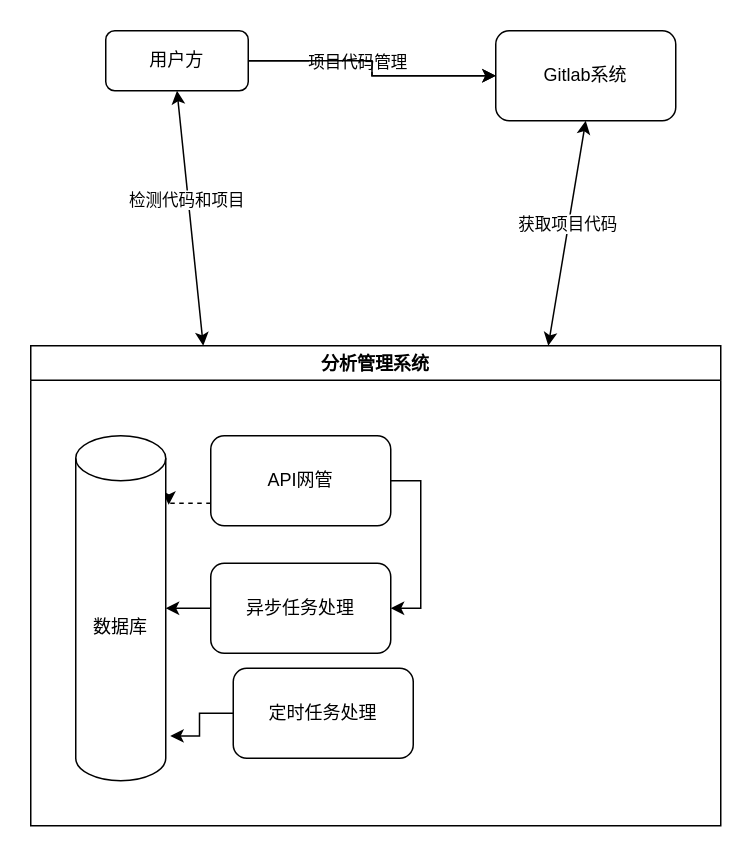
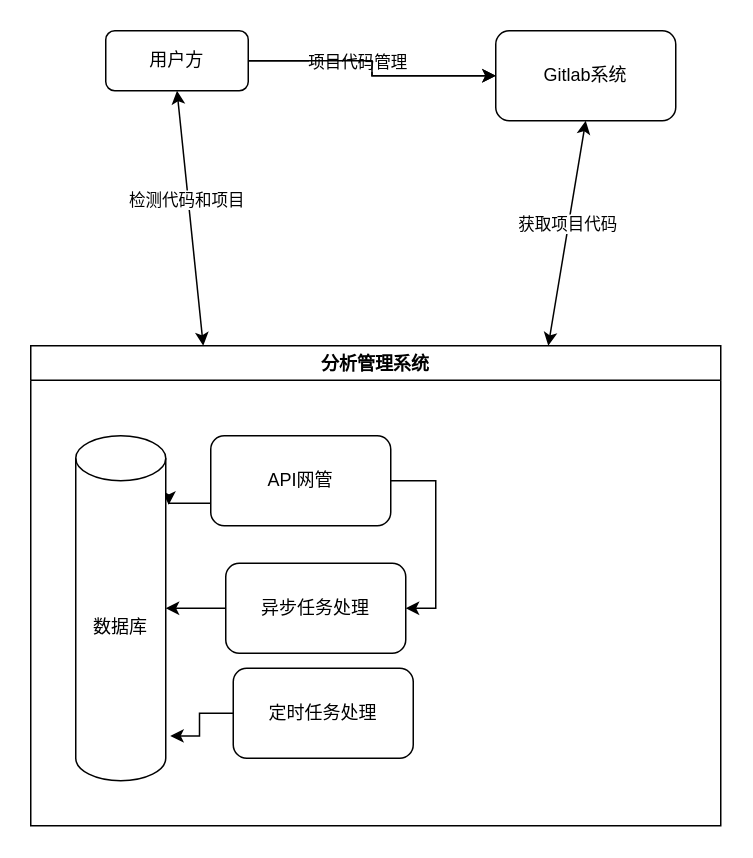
(187, 503) -> (187, 503)
(301, 608) -> (316, 608)
